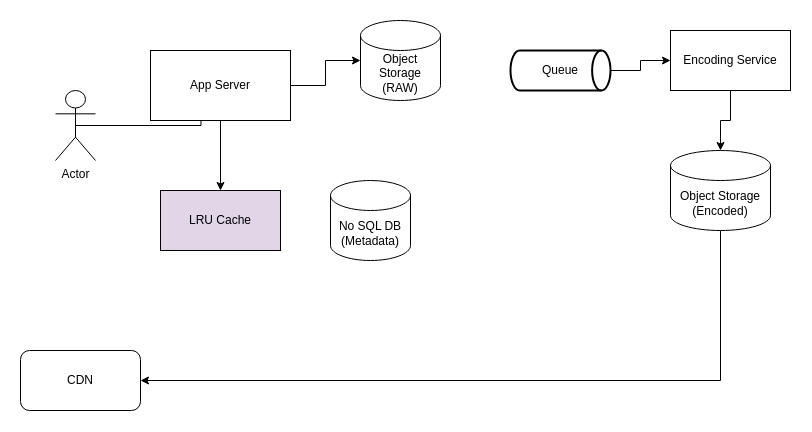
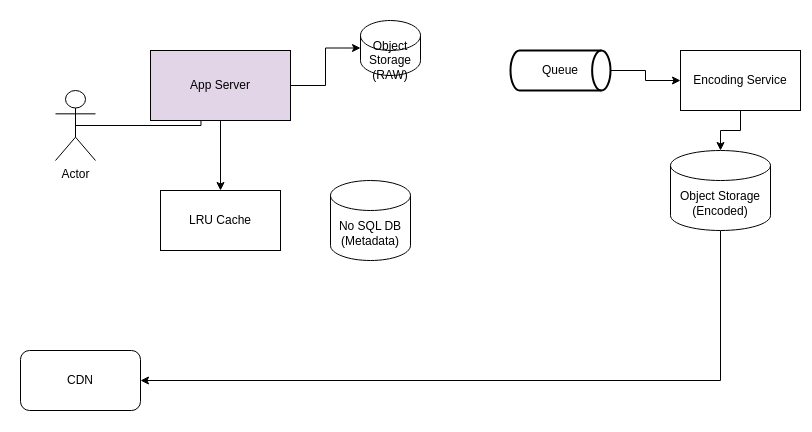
(401, 61) -> (391, 48)
(731, 61) -> (741, 81)
(221, 86) -> (221, 86)
(221, 221) -> (221, 221)
